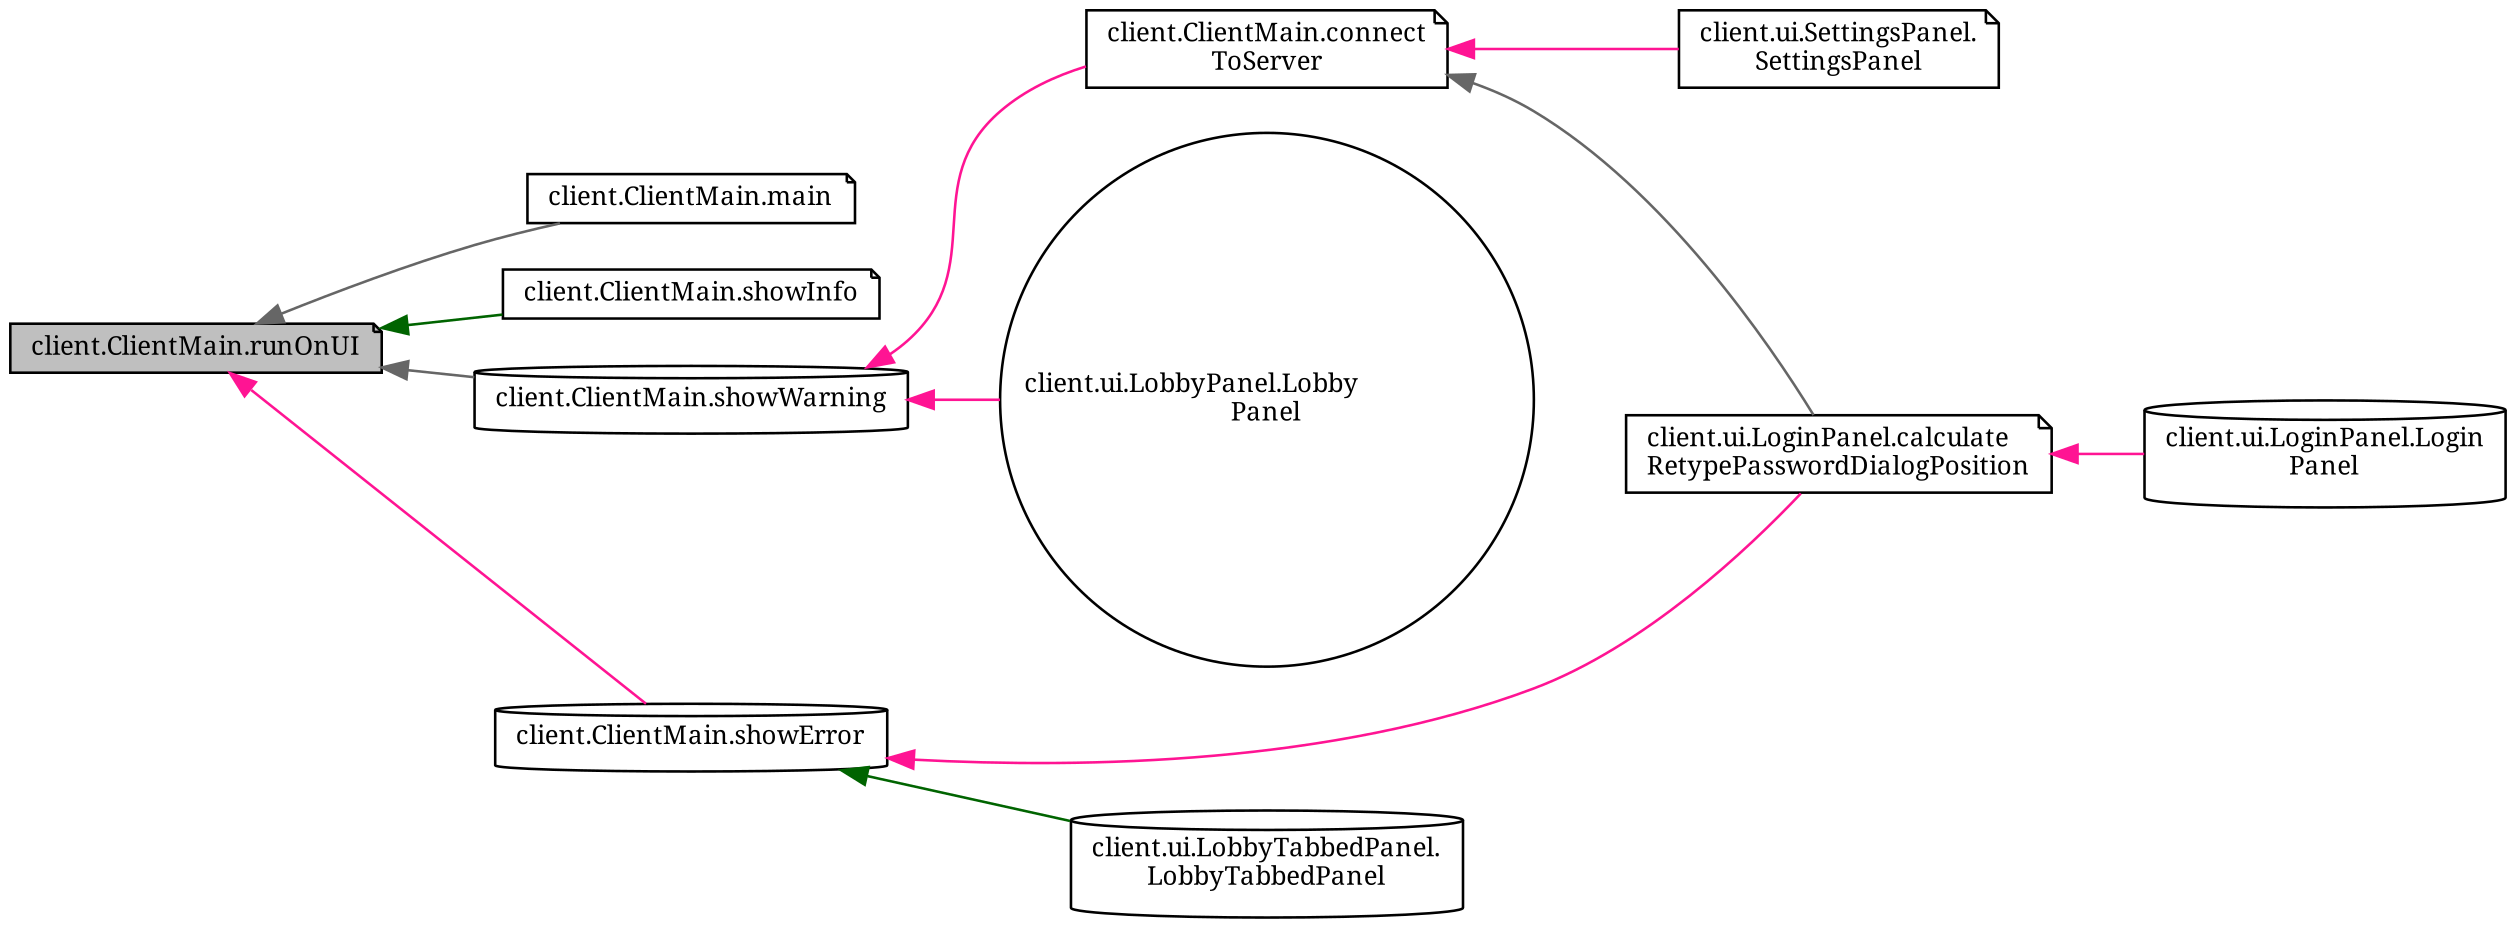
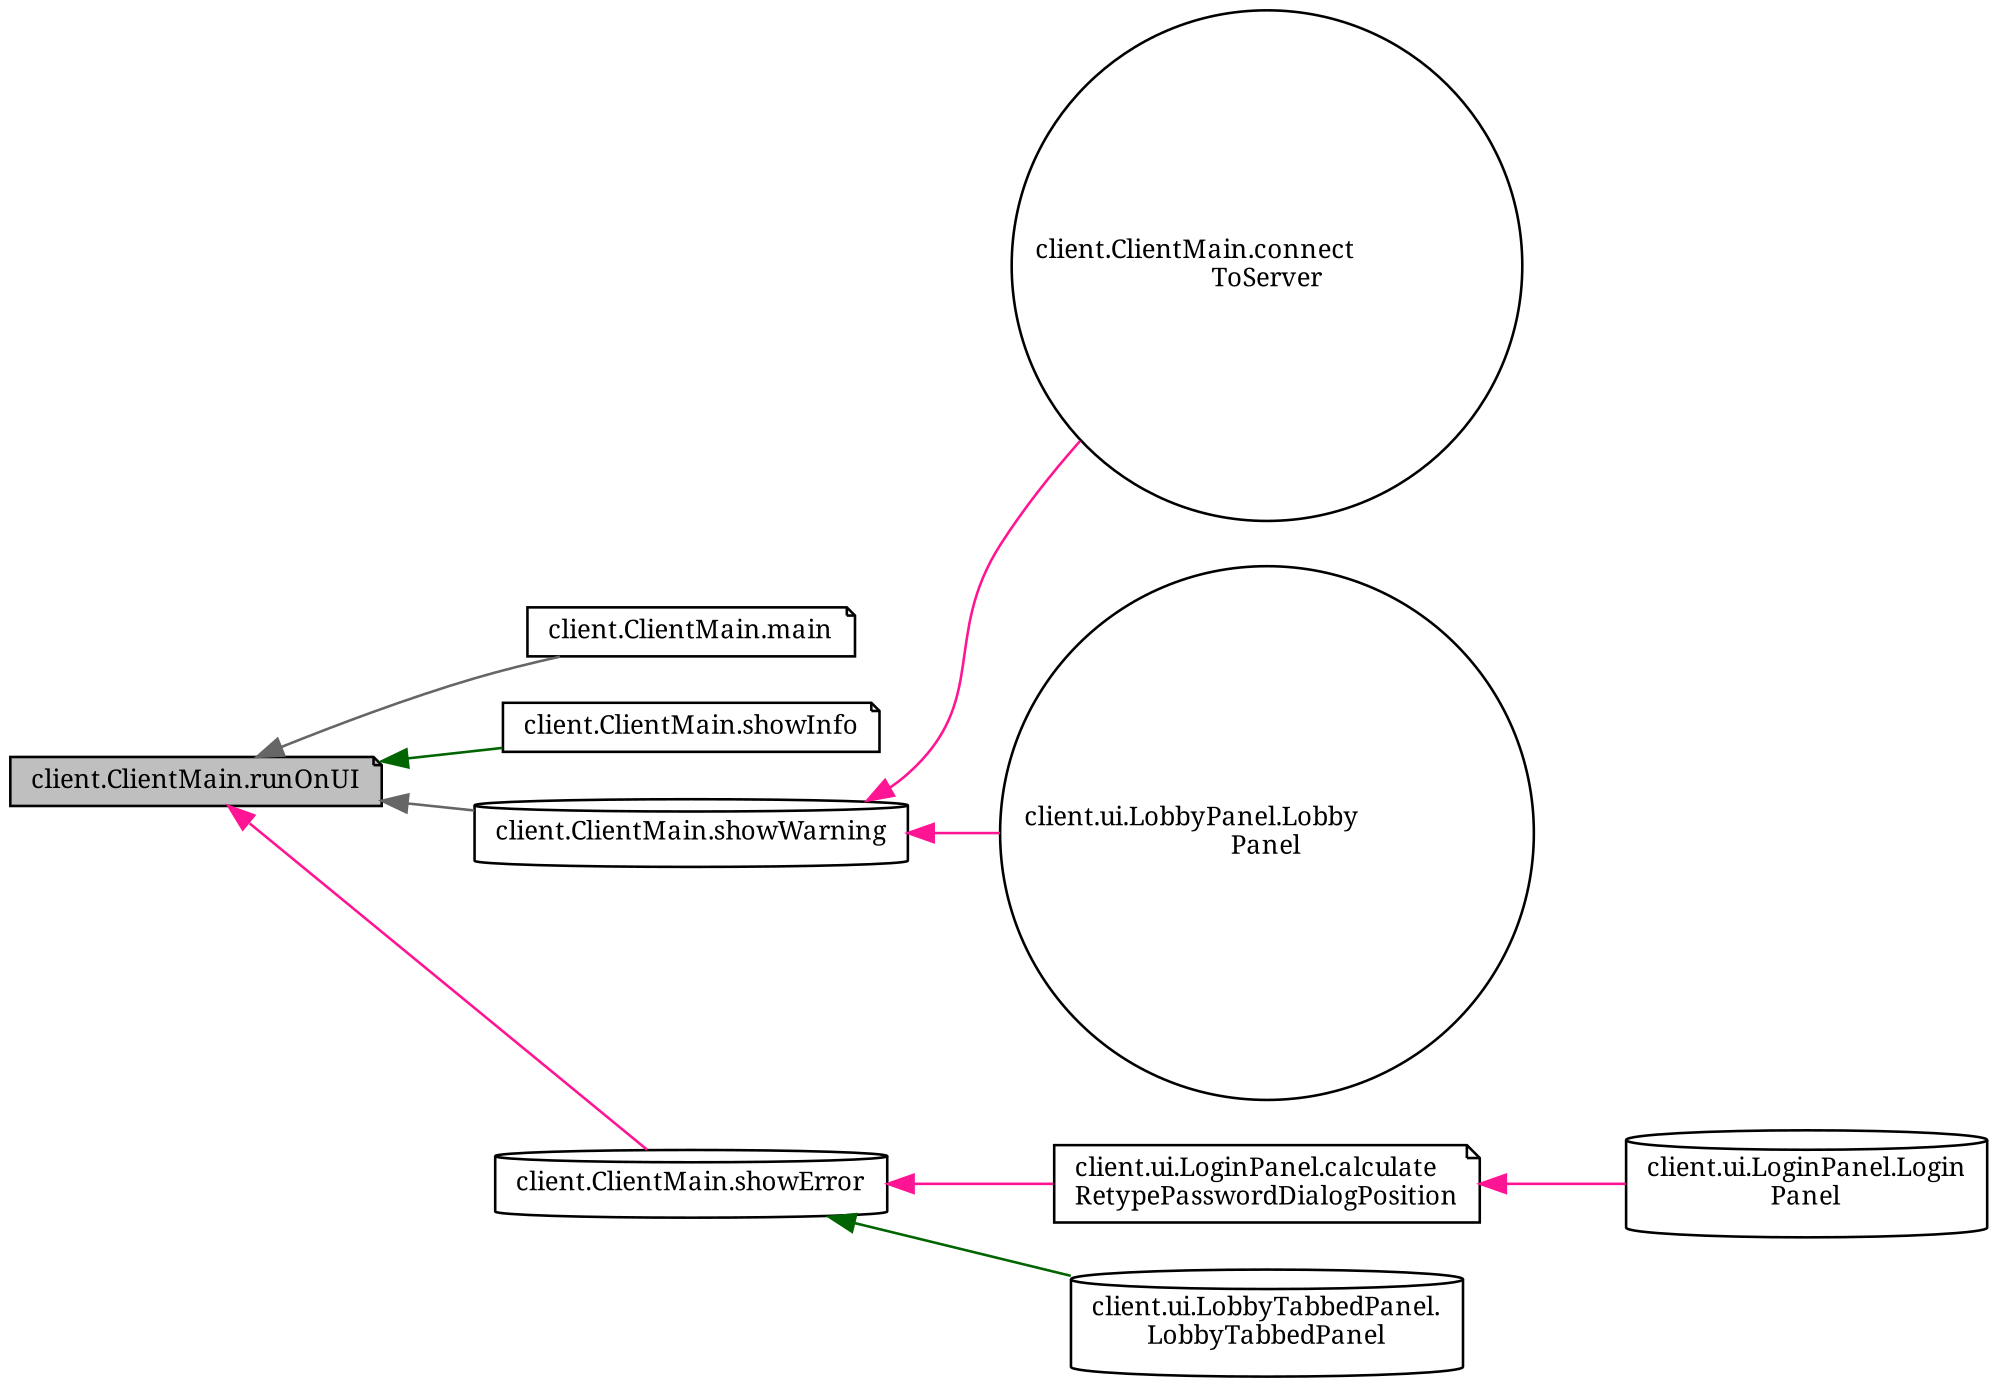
(1267, 49) -> (1267, 266)
(1839, 49) -> none
(1668, 222) -> none
